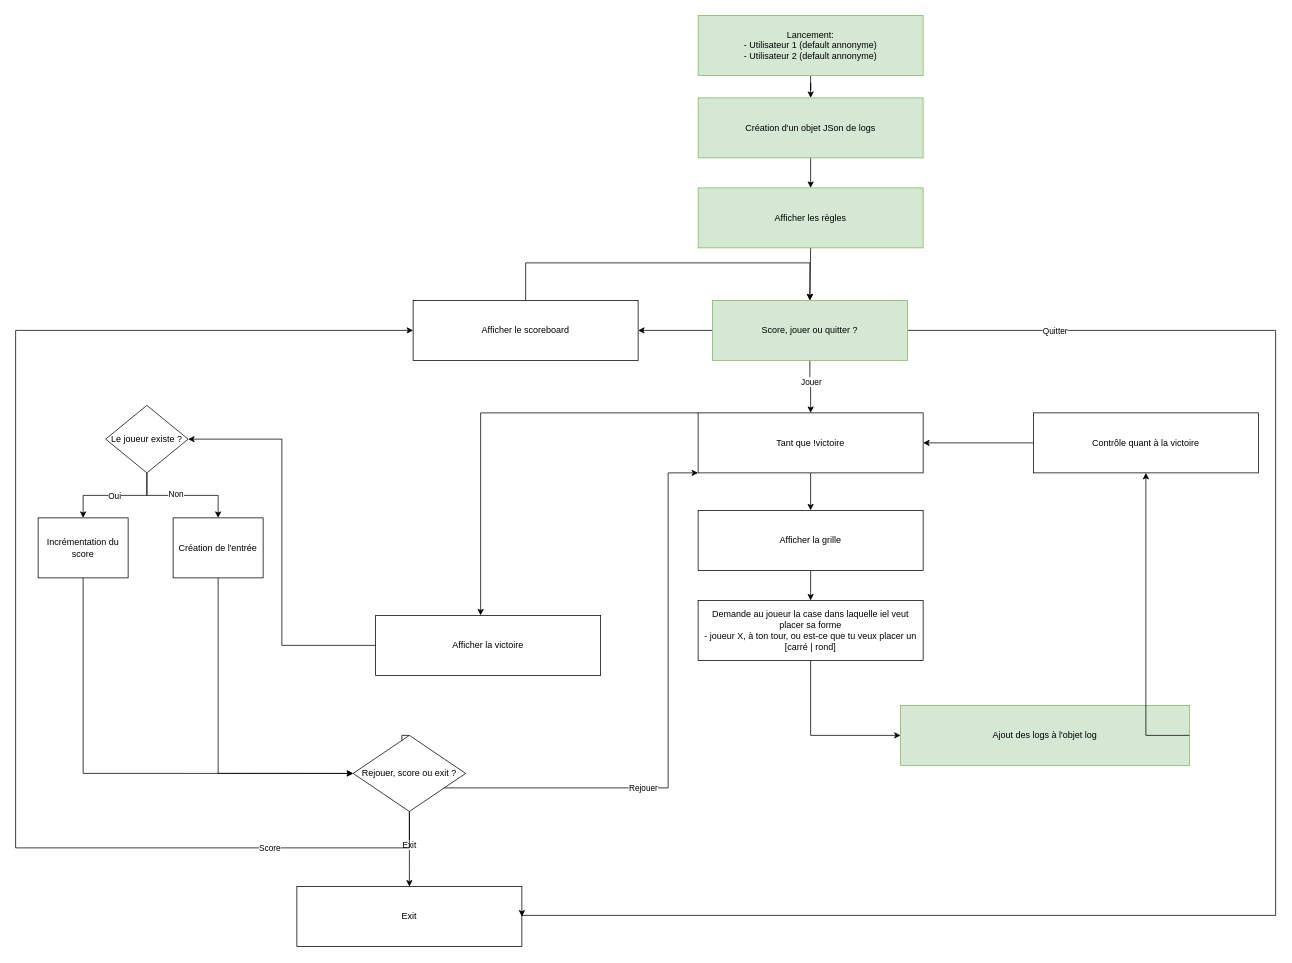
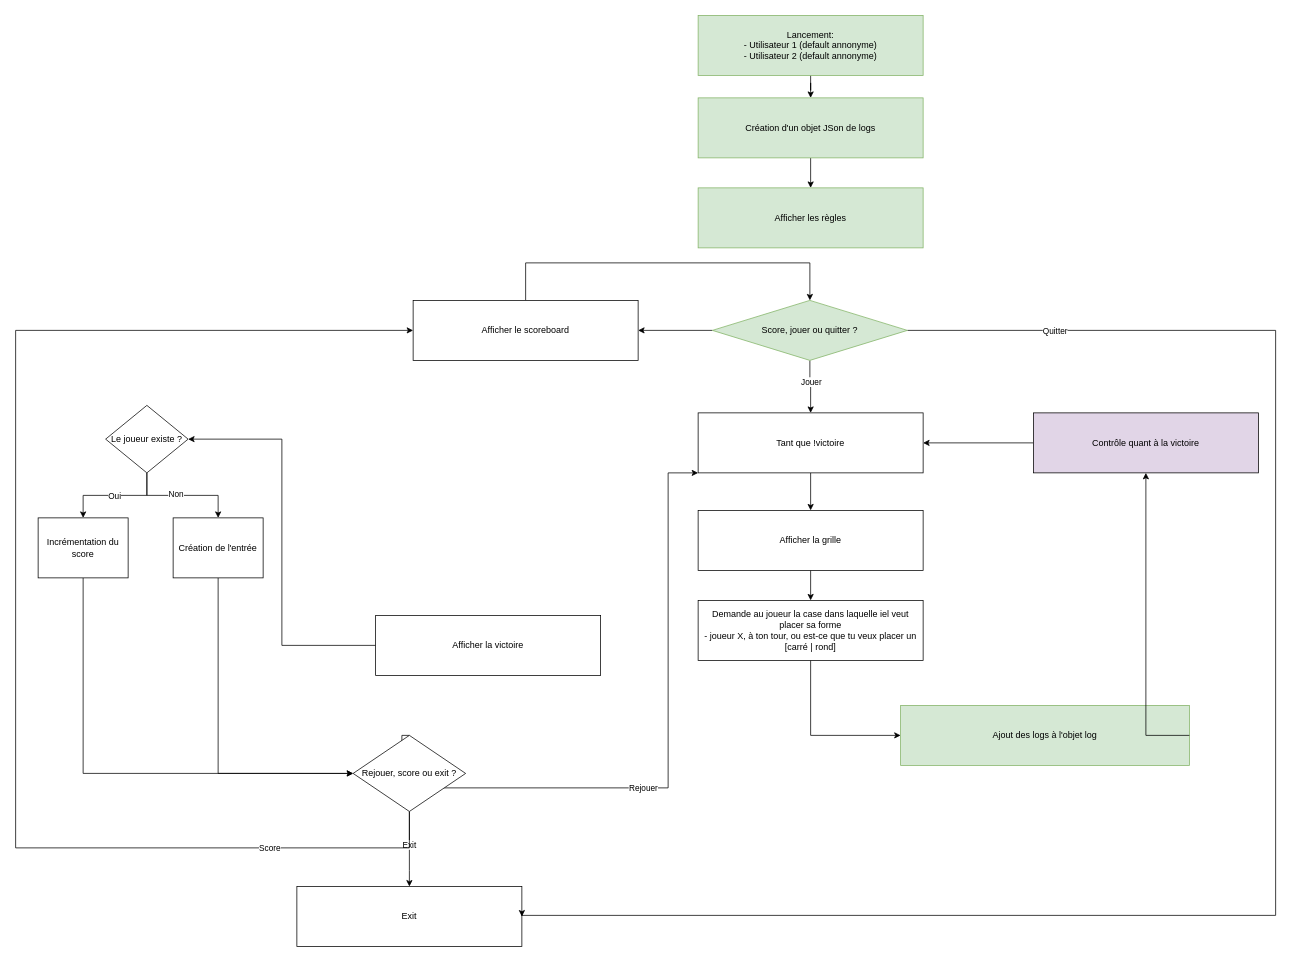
(810, 254) -> none
(810, 330) -> (810, 330)
(1146, 443) -> (1146, 443)
(480, 510) -> none
